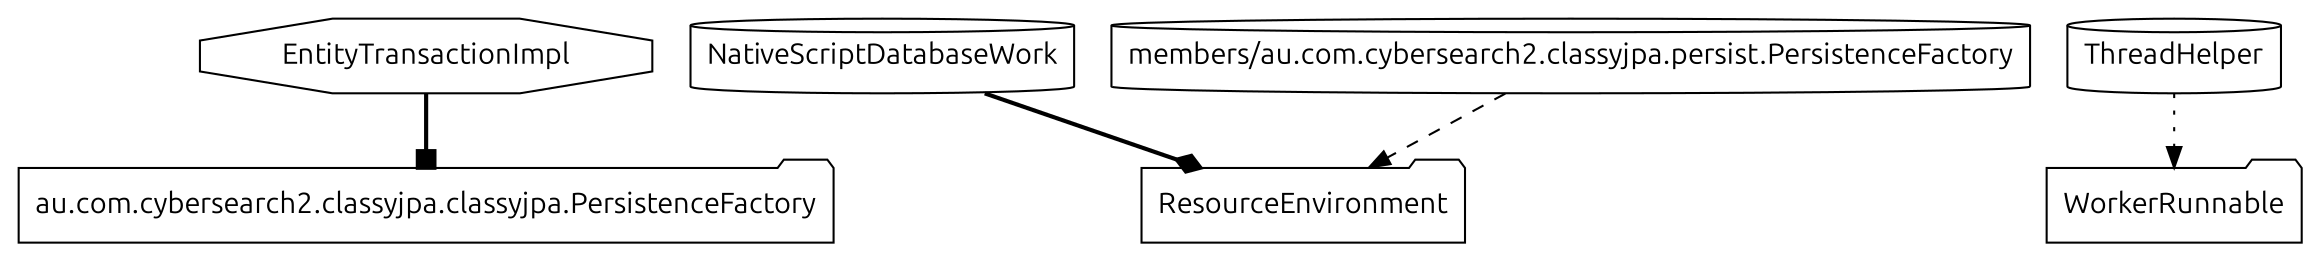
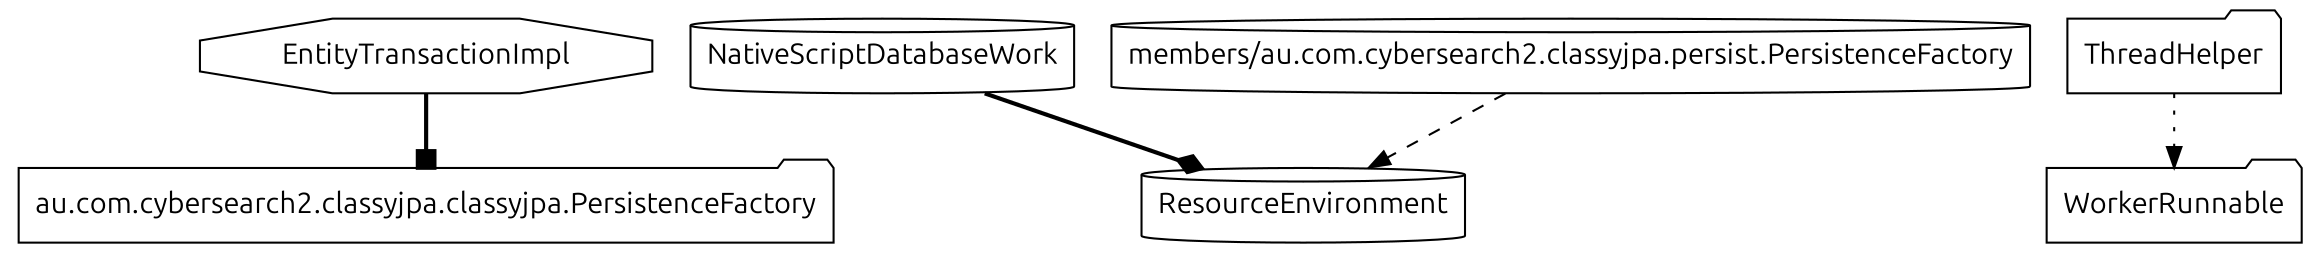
(2174, 56) -> (2174, 56)
(1303, 205) -> (1303, 205)
